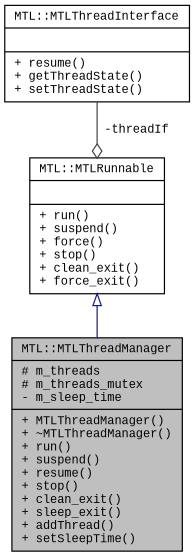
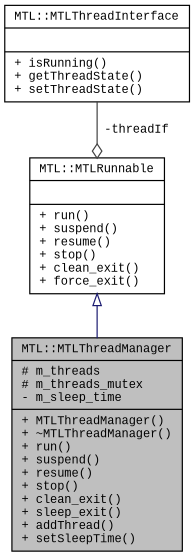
(51, 63) -> (61, 63)
(72, 242) -> (76, 242)
